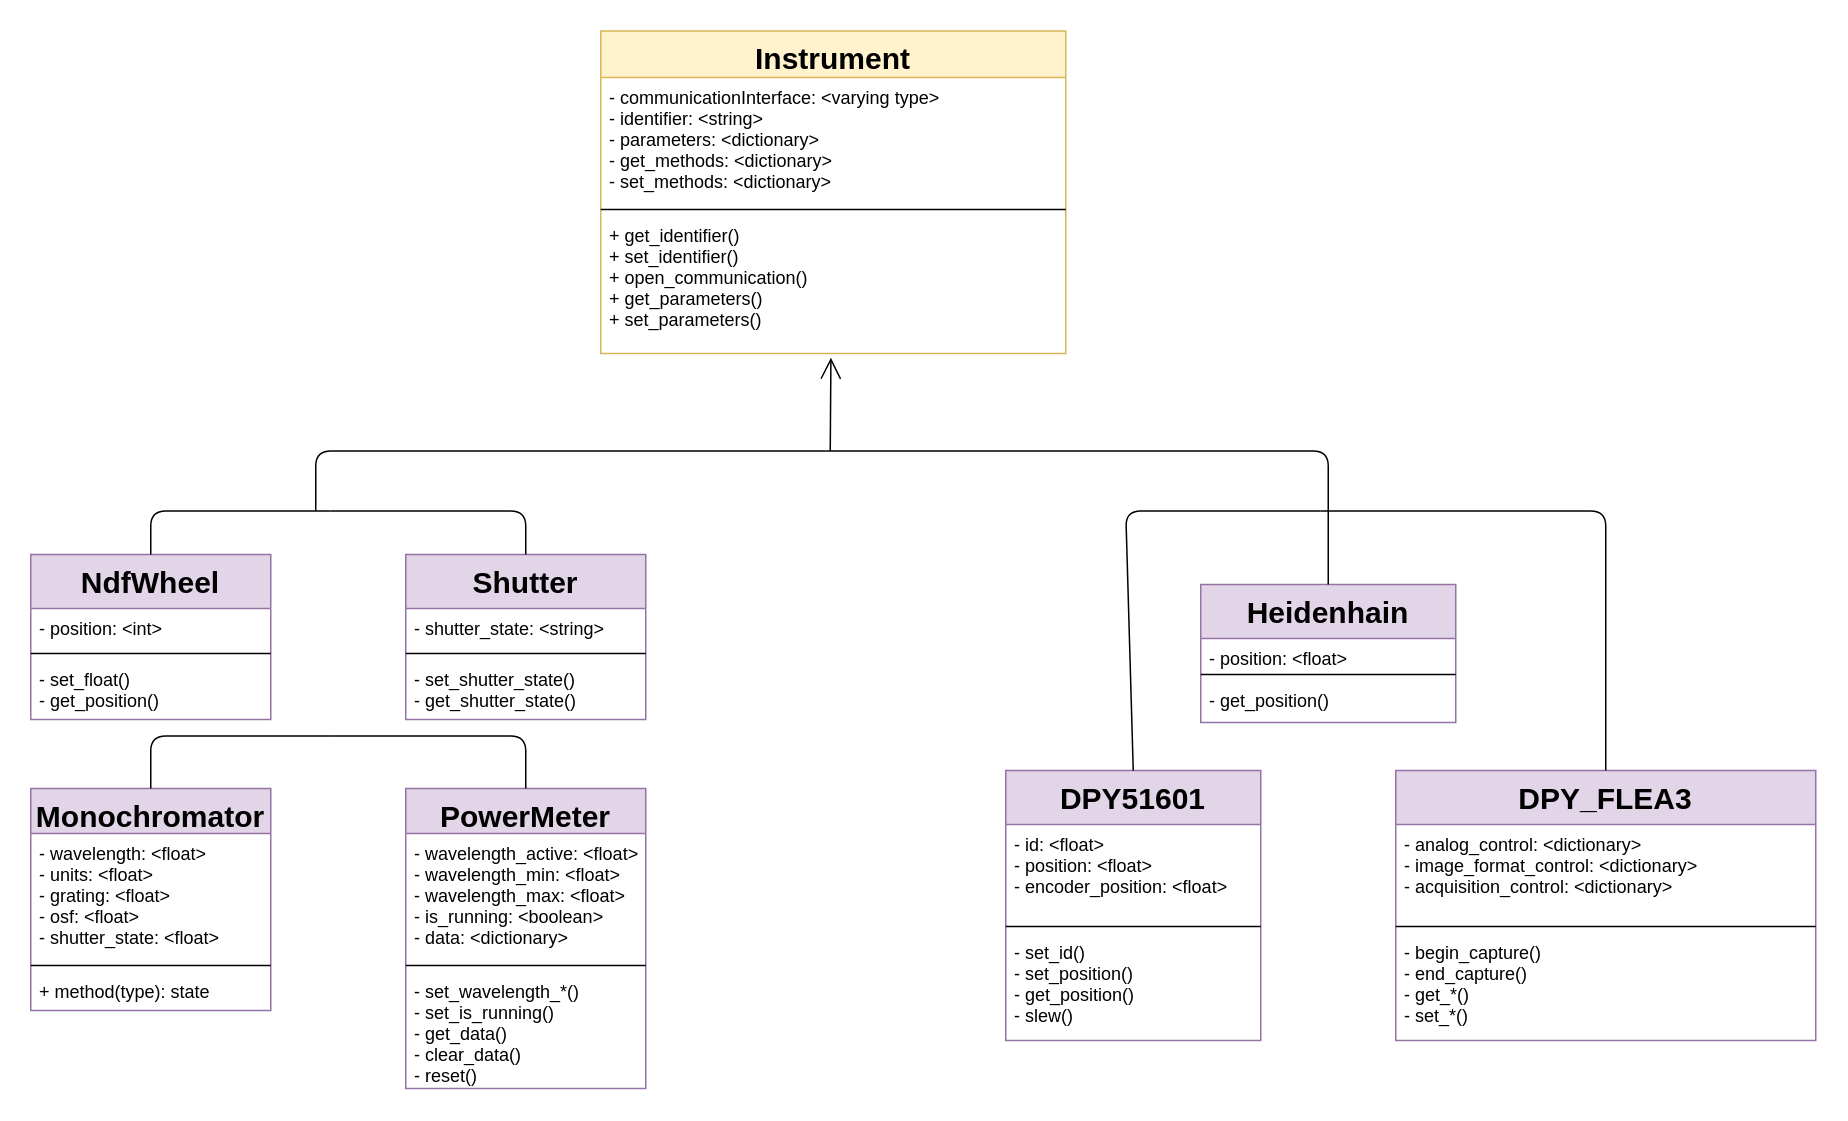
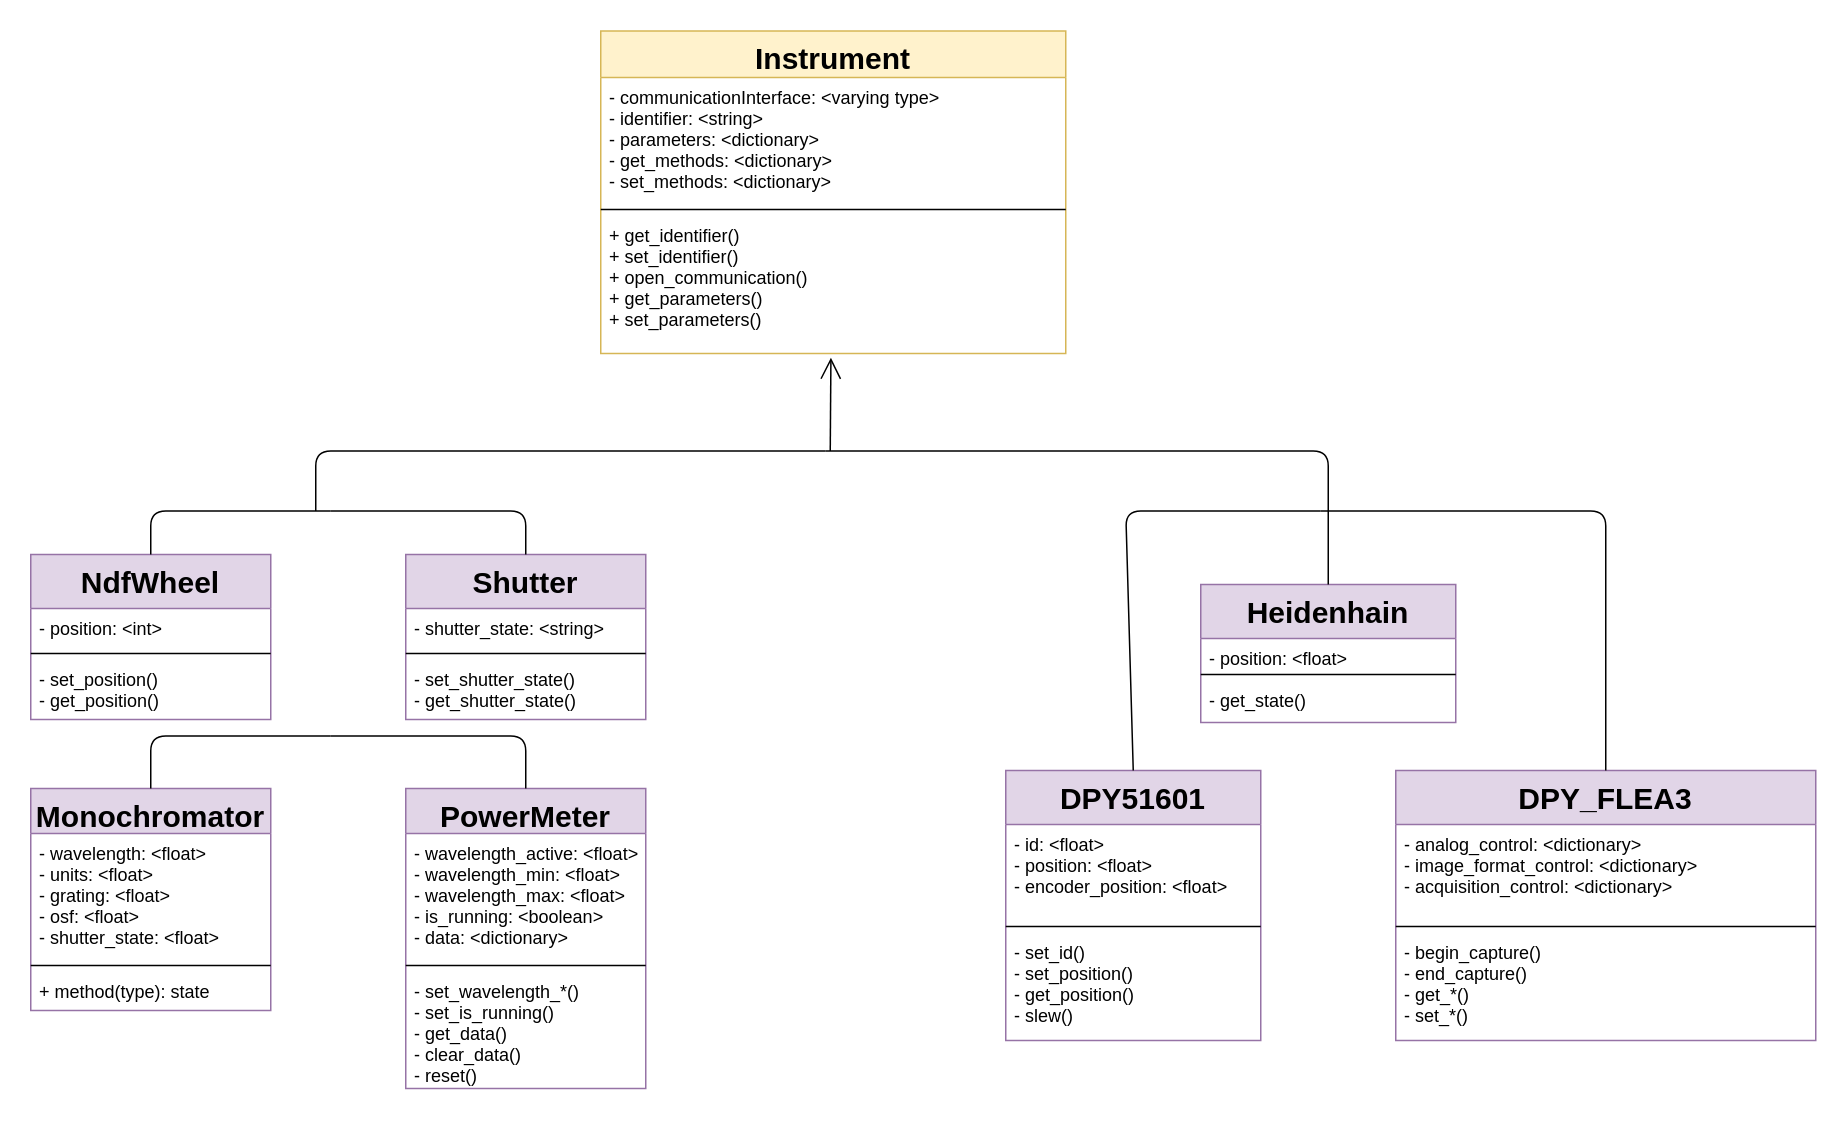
(100, 680) -> (113, 680)
(1283, 701) -> (1272, 701)
